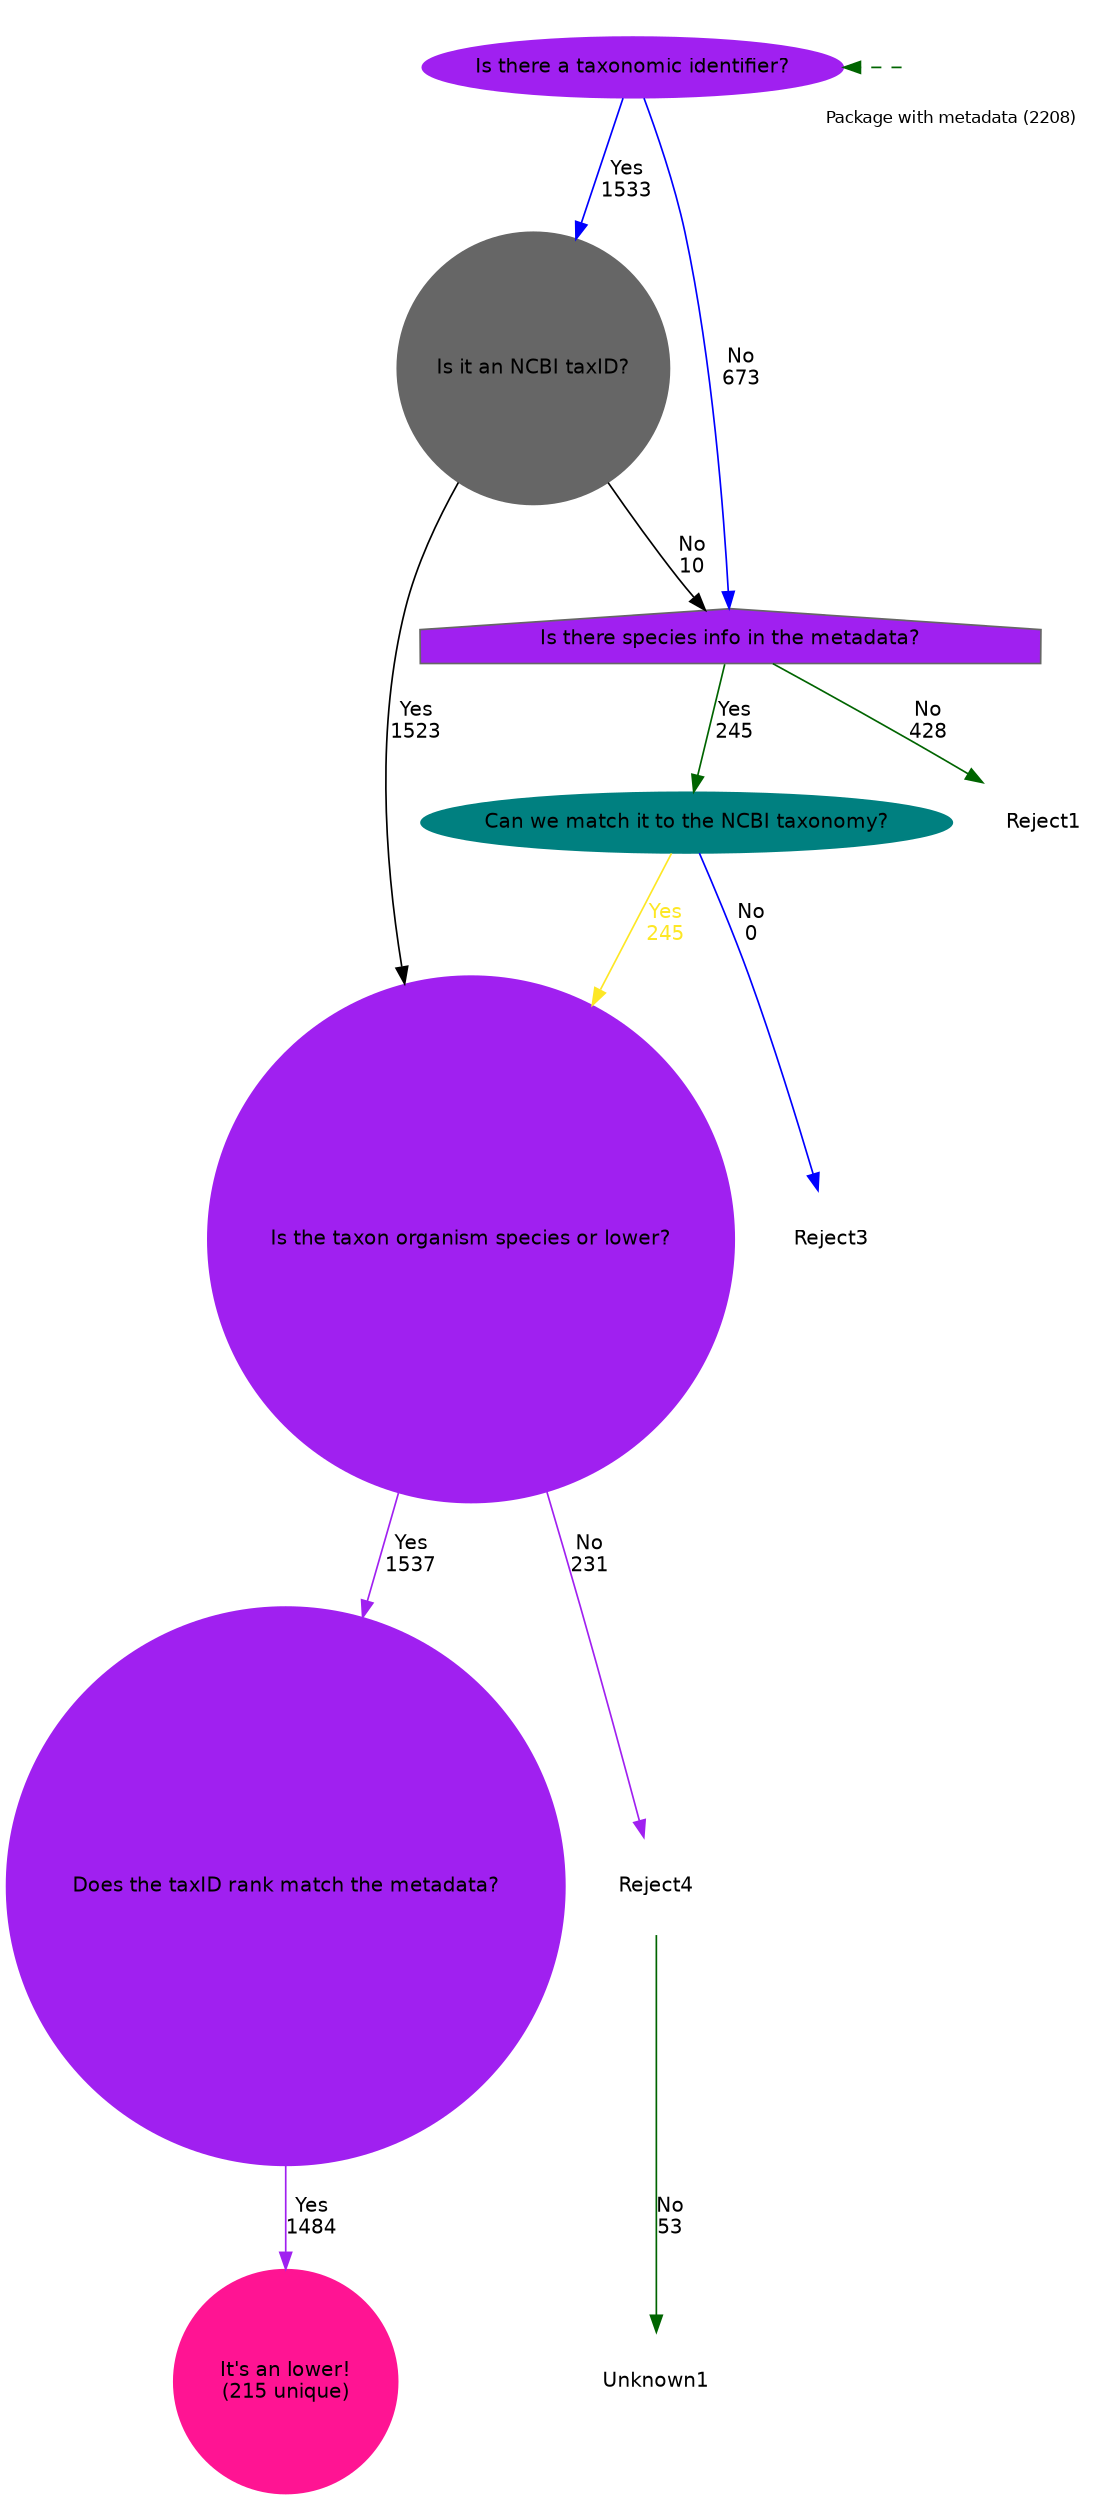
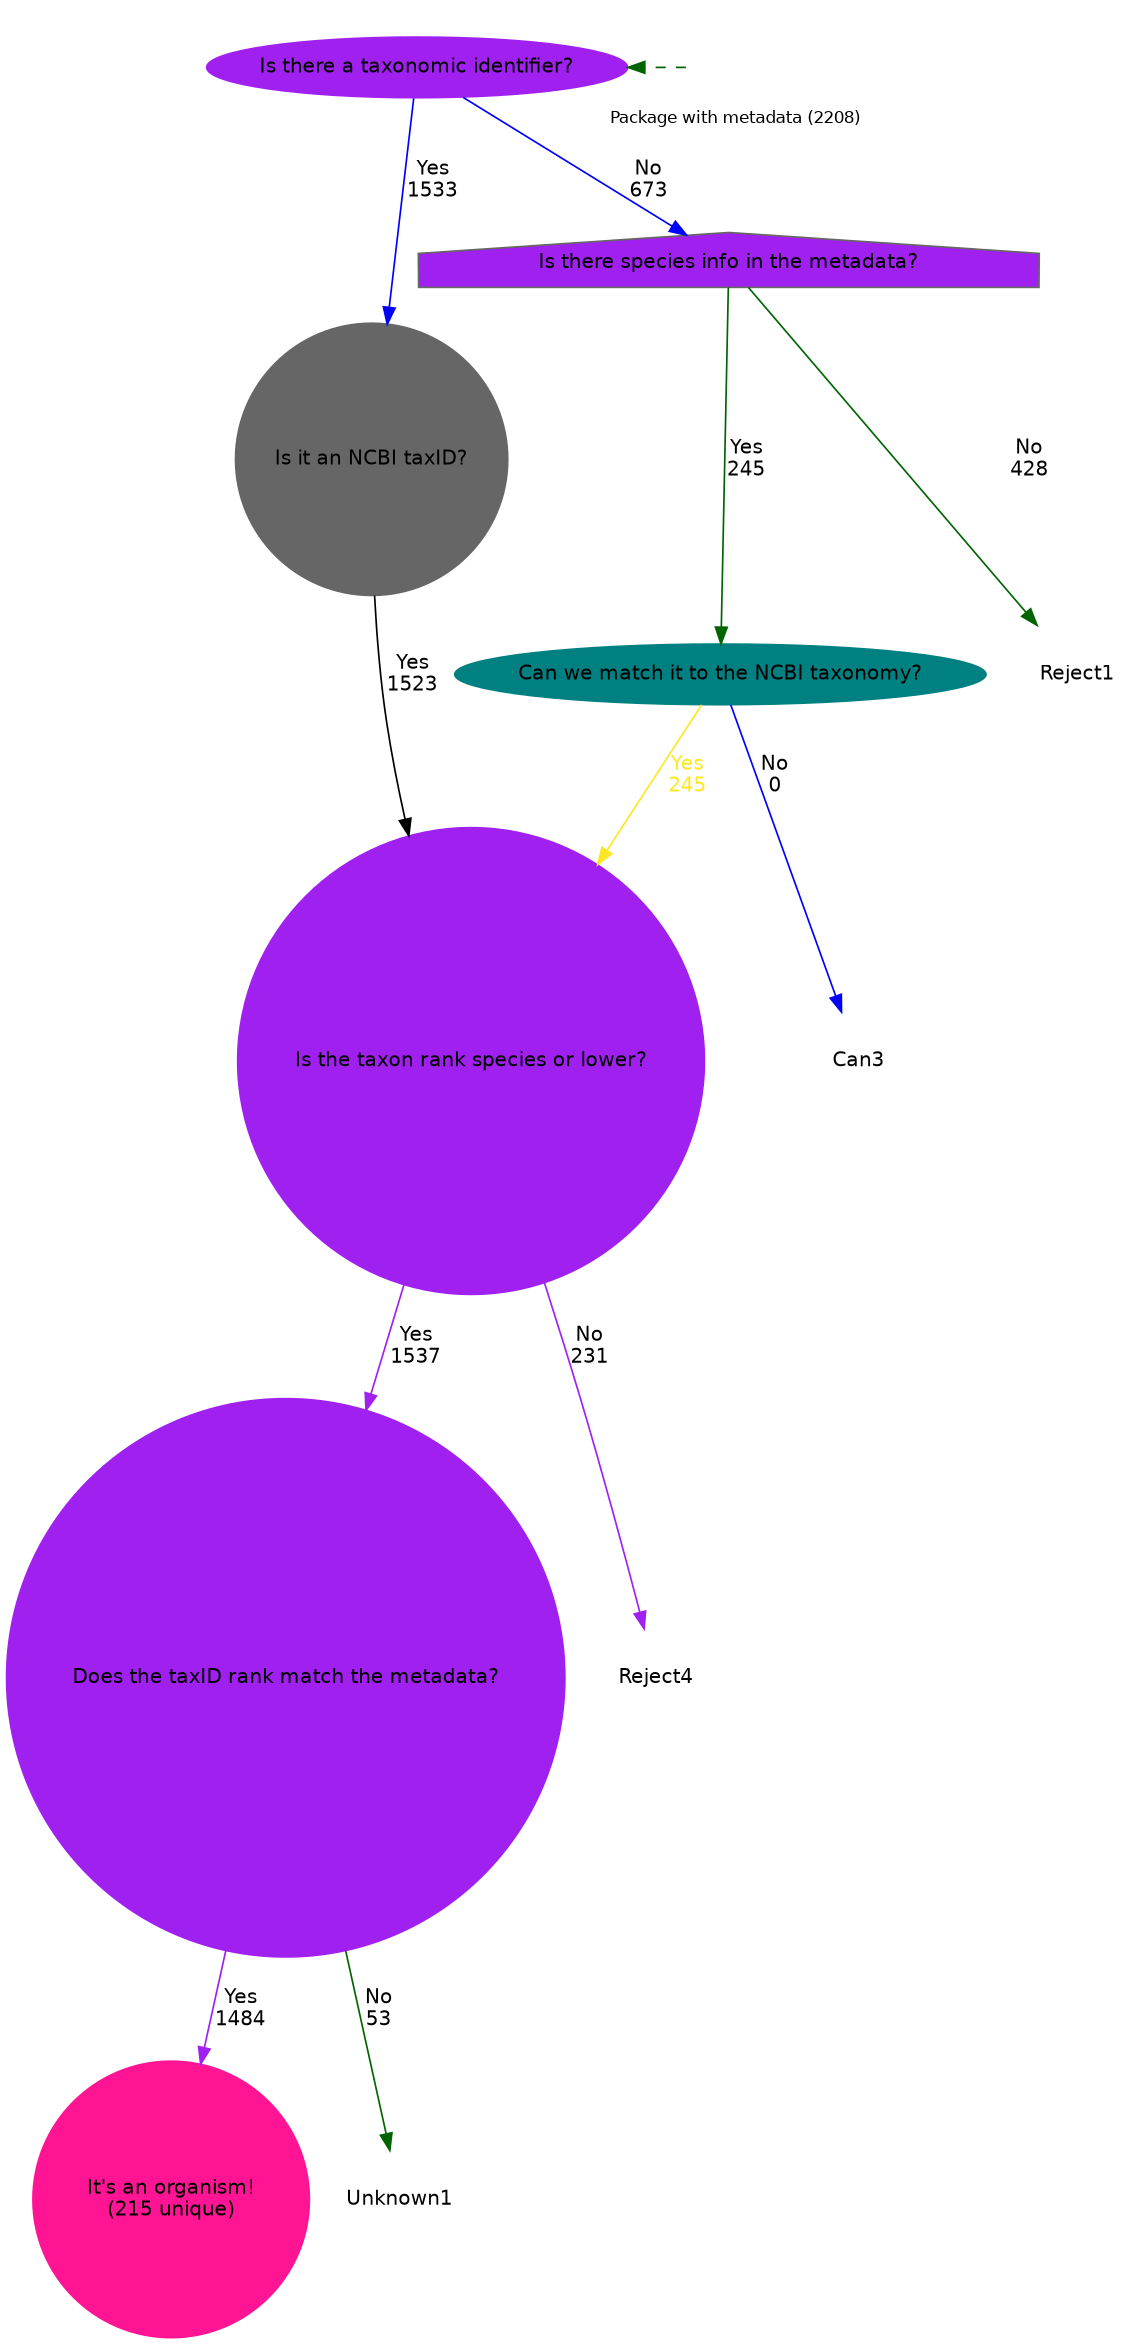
(650, 541) -> none
(471, 1239) -> (471, 1061)
(832, 1239) -> (859, 1061)
(656, 2125) -> (366, 2042)
(286, 2382) -> (171, 2199)
